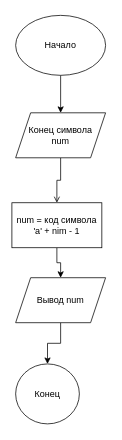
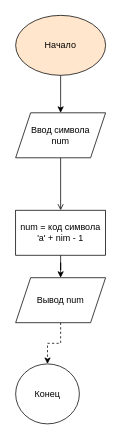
(60, 45) -> (60, 45)
(60, 135) -> (60, 135)
(57, 225) -> (60, 233)
(56, 344) -> (56, 344)
